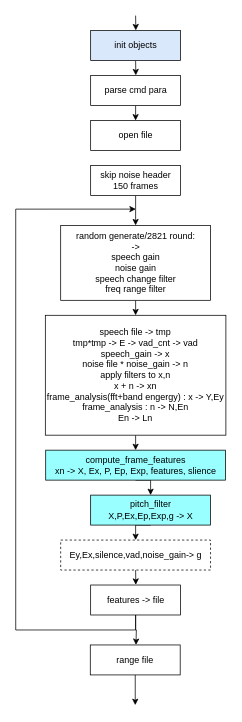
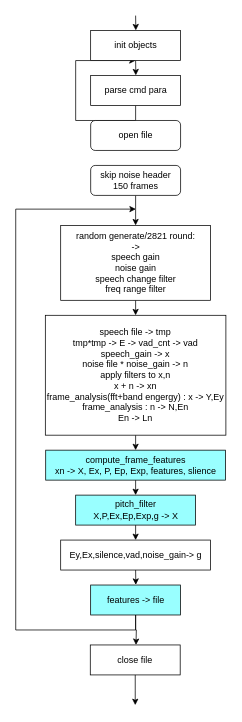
(136, 45) -> (136, 45)
(136, 114) -> (76, 92)
(136, 135) -> (136, 135)
(136, 180) -> (136, 180)
(151, 510) -> (136, 510)
(136, 555) -> (136, 555)
(136, 600) -> (136, 600)
(135, 660) -> (135, 660)
